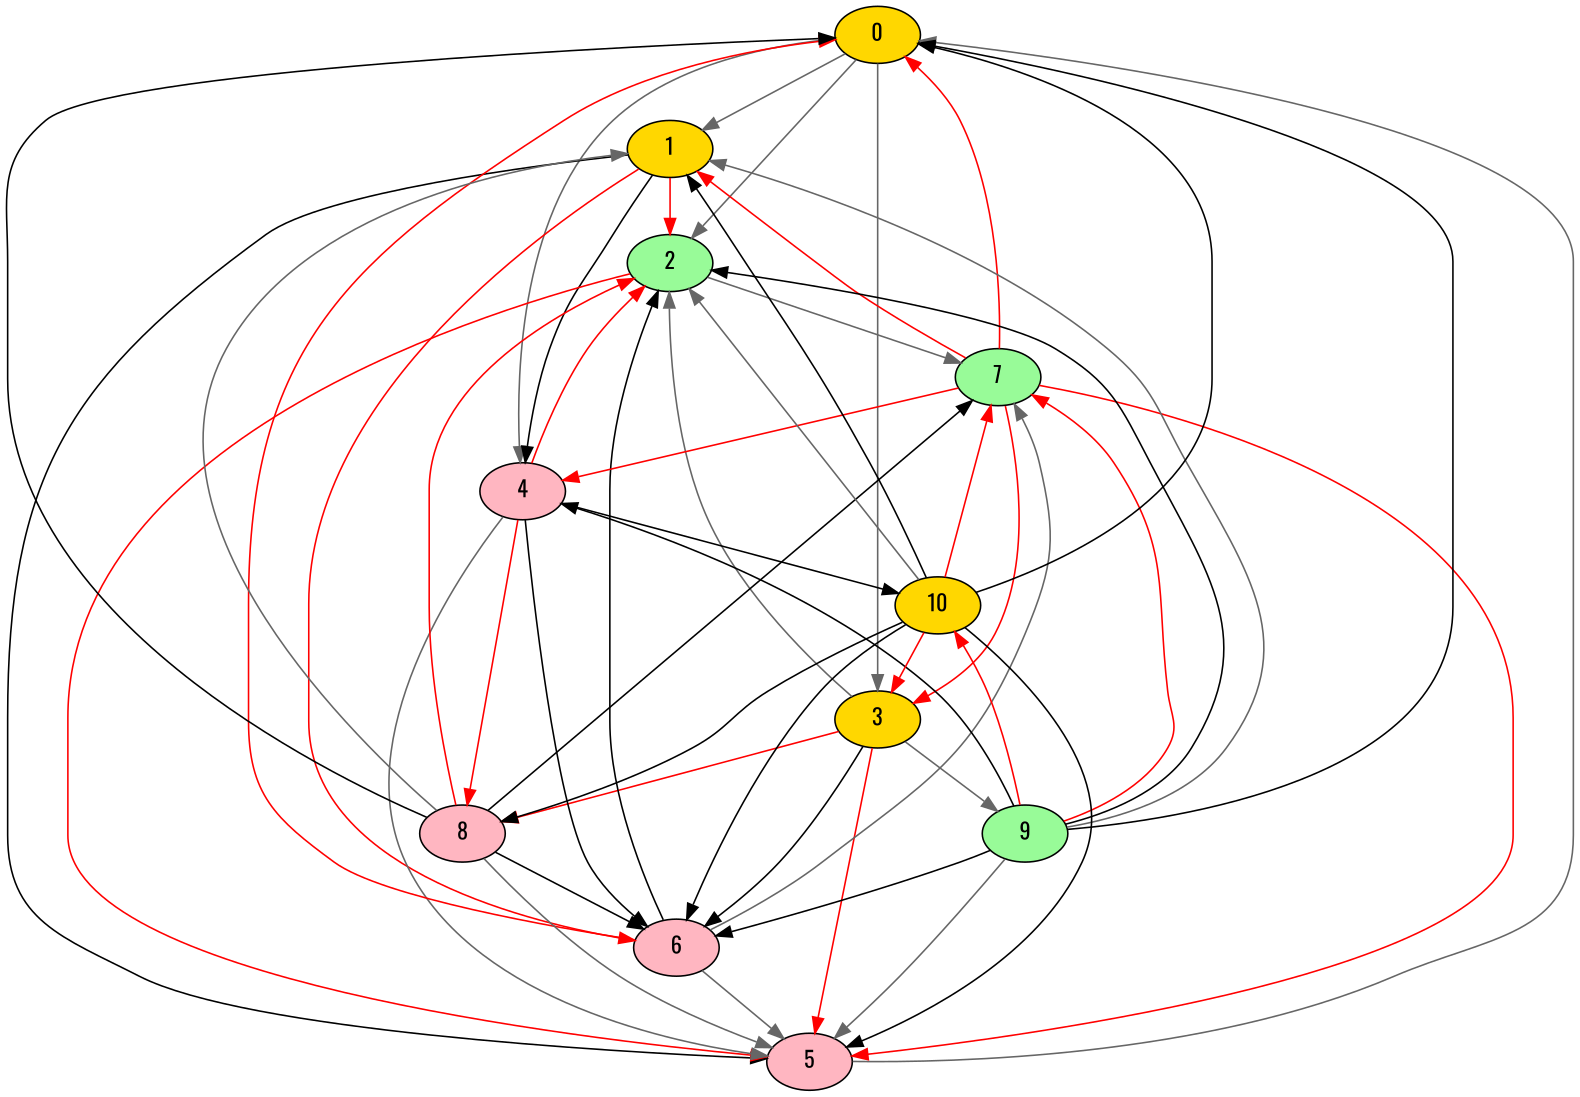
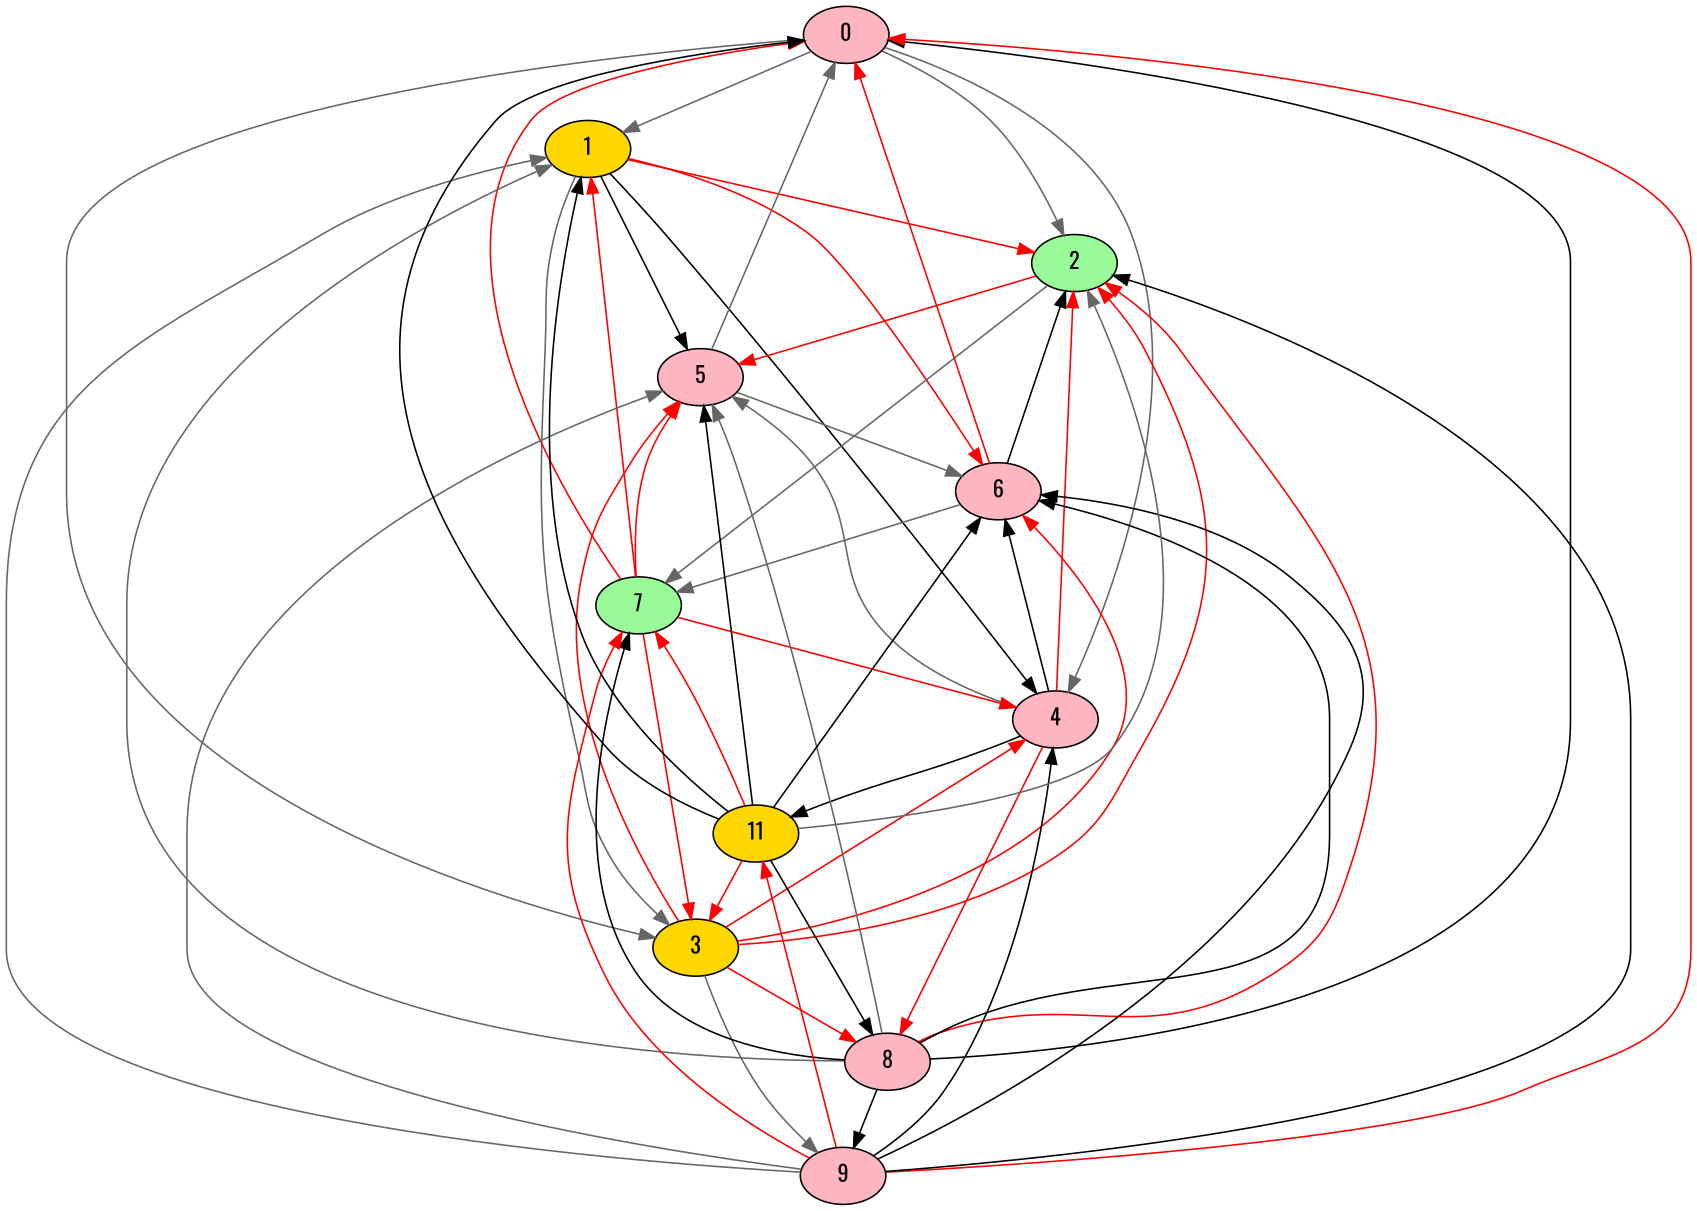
(878, 35) -> (846, 35)
(1453, 385) -> (1691, 622)
(711, 526) -> (1144, 743)
none -> (544, 556)
(938, 605) -> (756, 834)
(1025, 834) -> (843, 1176)
none -> (869, 838)
(799, 839) -> (1065, 805)
(737, 1000) -> (842, 431)
none -> (868, 1111)
